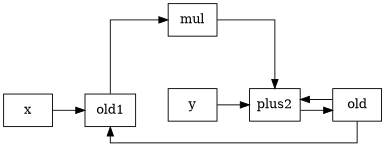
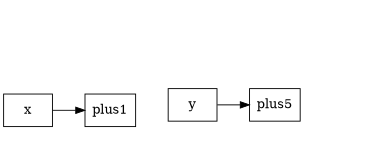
(193, 20) -> none
(275, 105) -> (275, 105)
(357, 105) -> none
(110, 110) -> (110, 110)
